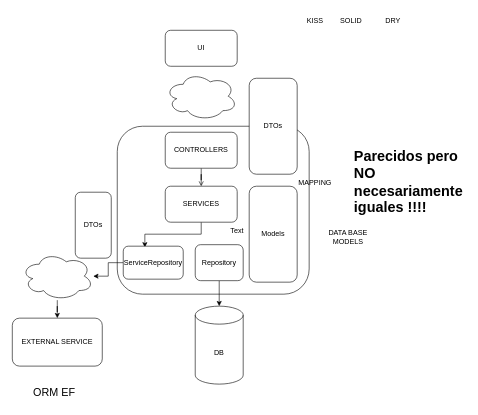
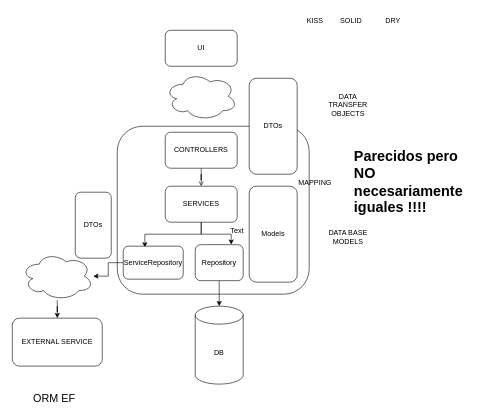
none -> (348, 105)
none -> (231, 239)
(54, 393) -> (54, 399)
